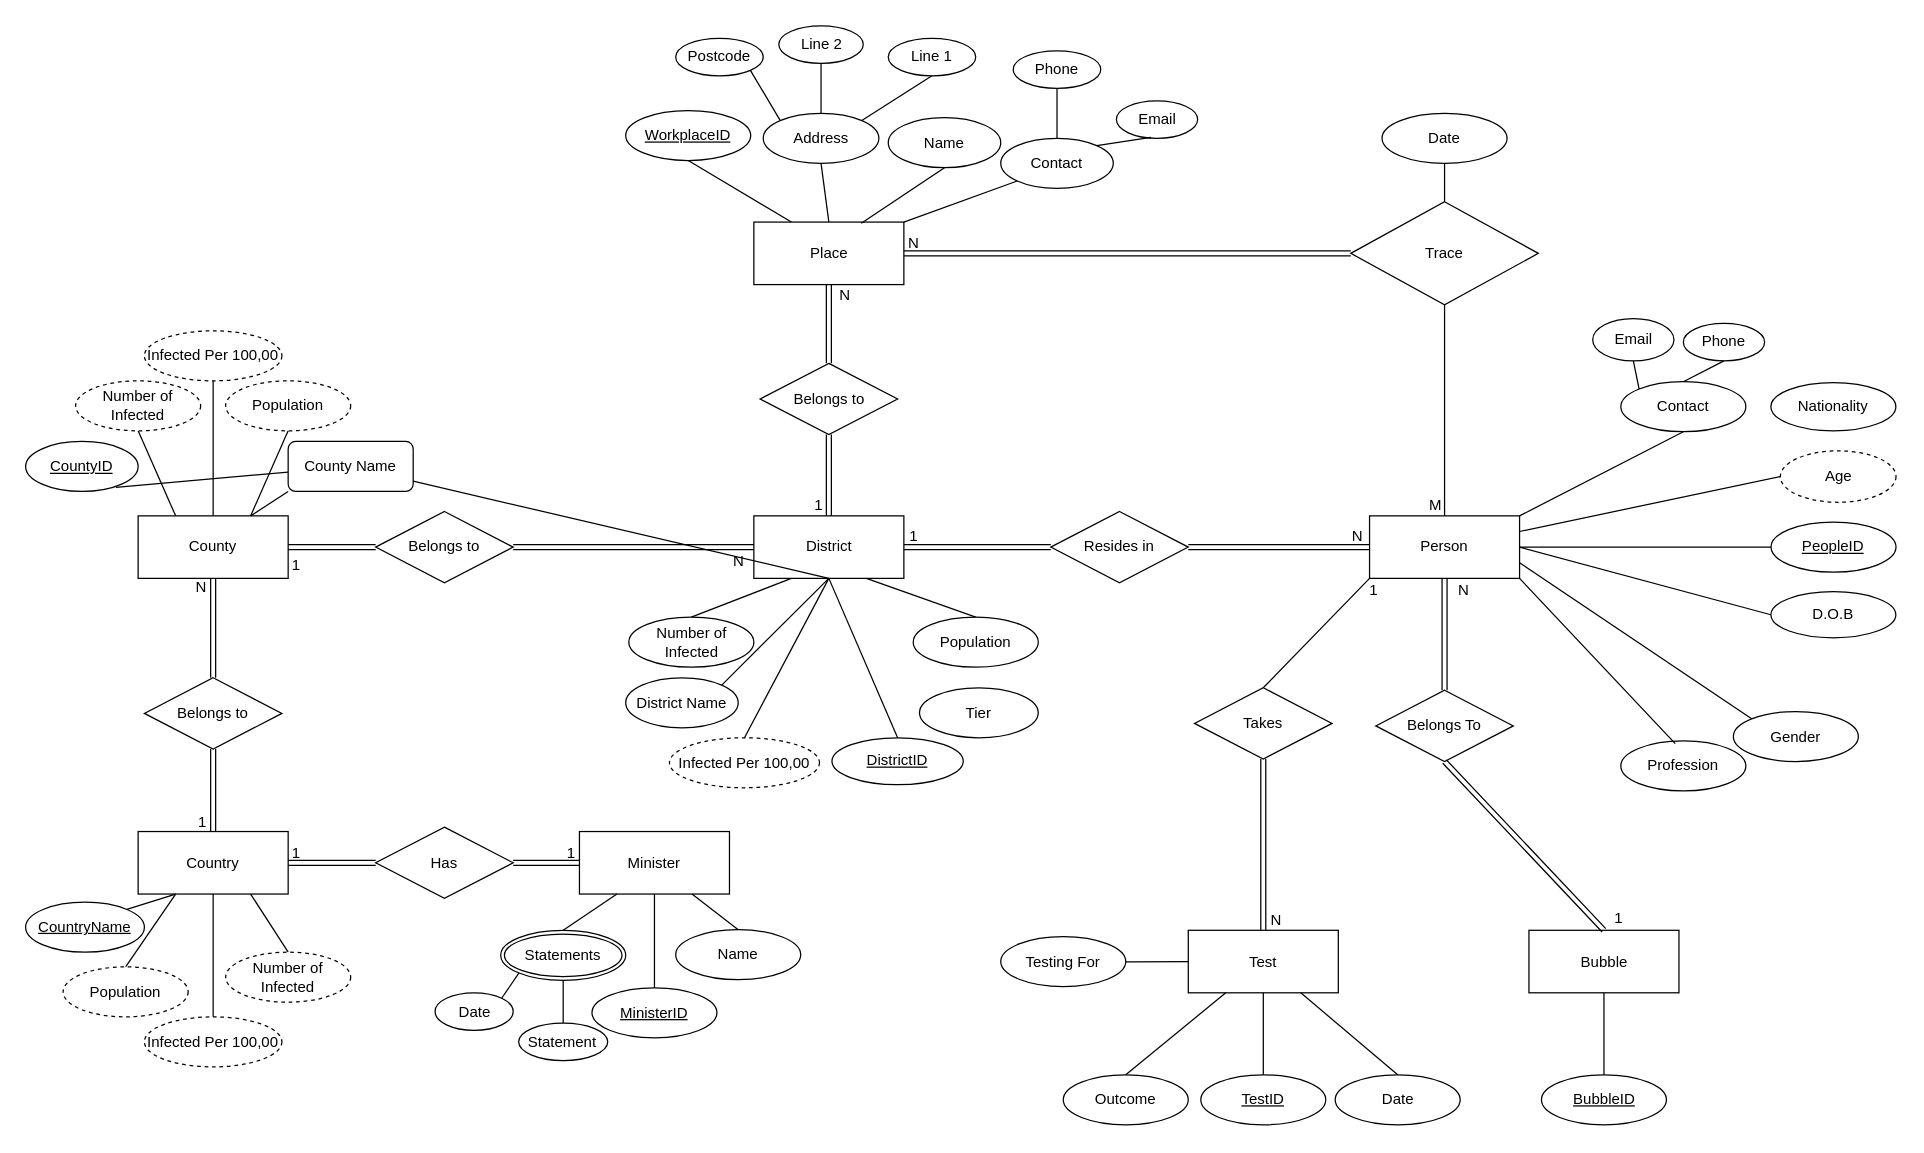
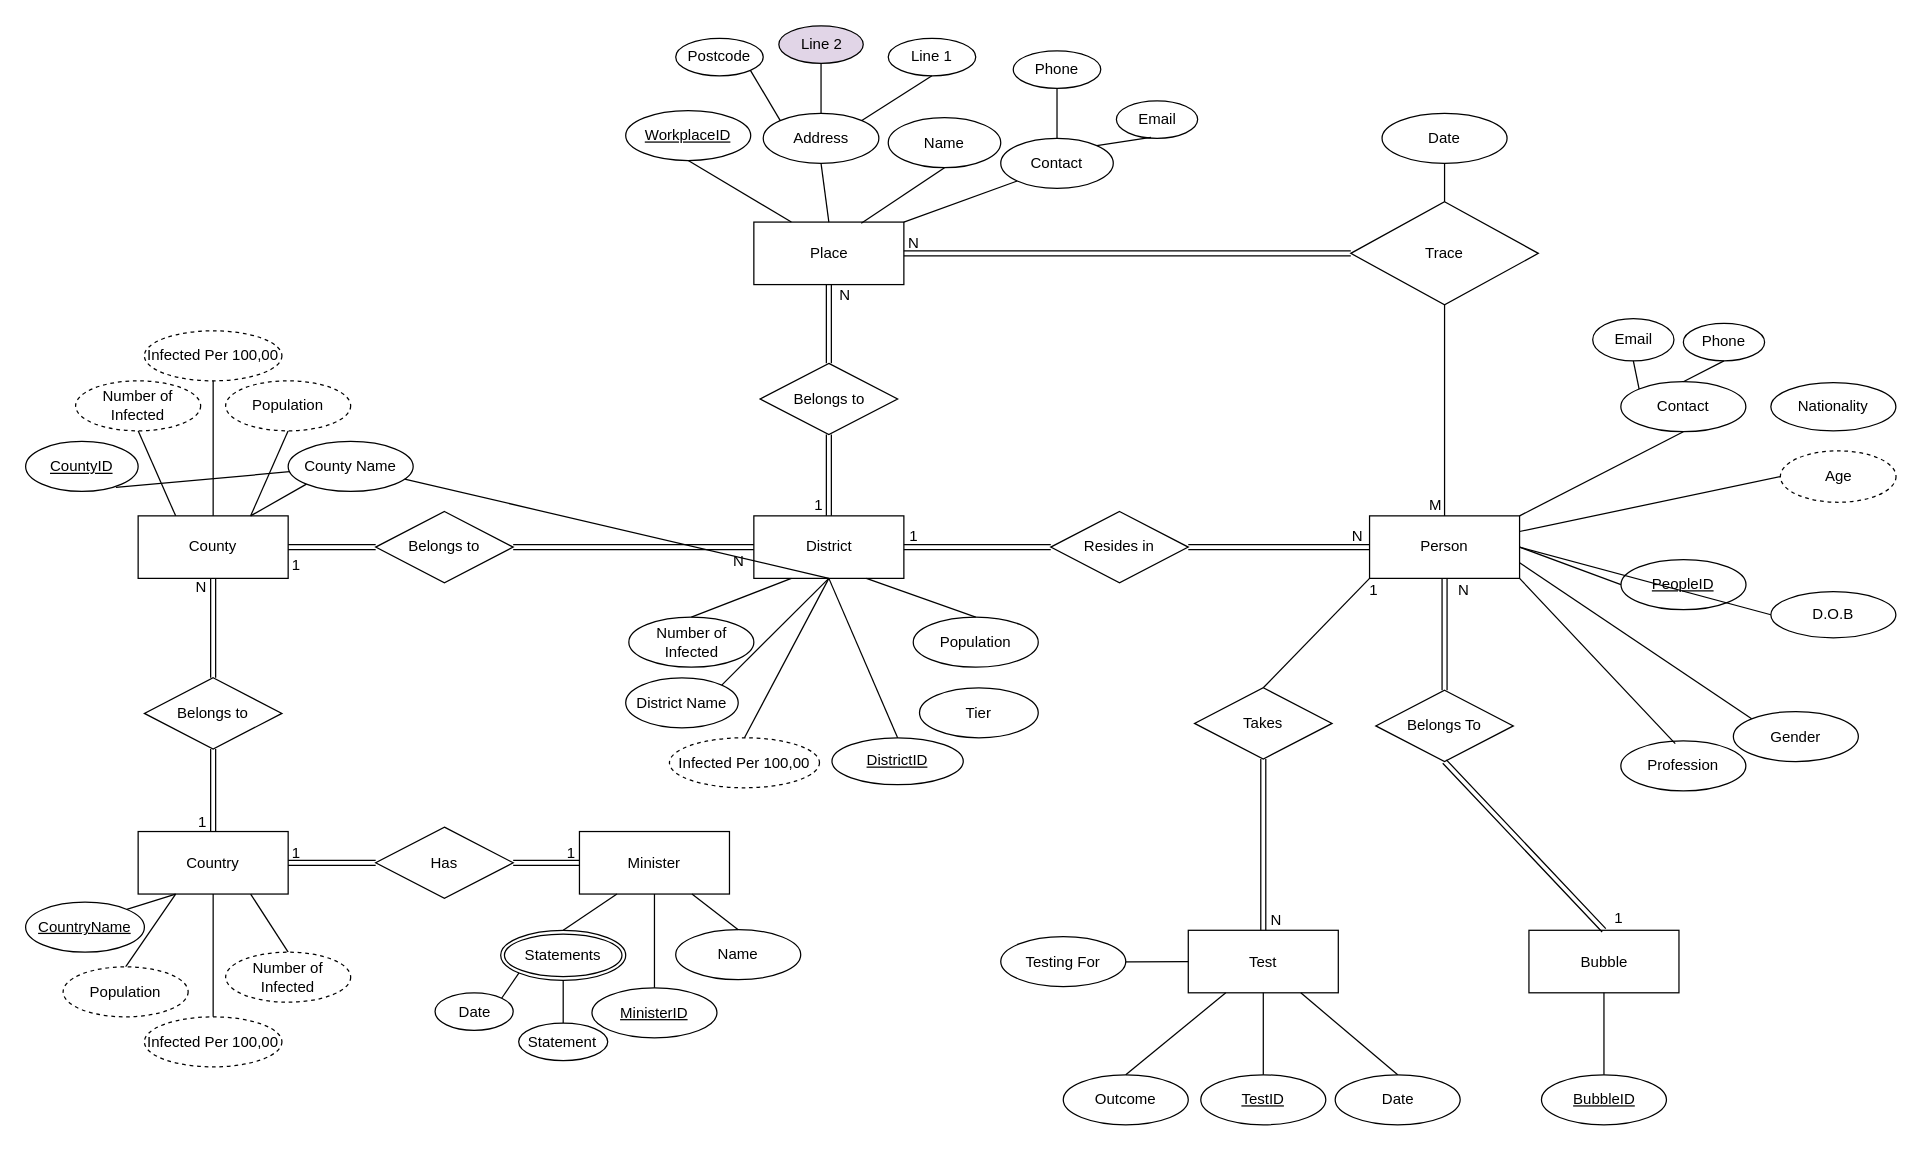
(821, 44) -> (821, 44)
(351, 466) -> (351, 466)
(1833, 547) -> (1683, 584)
